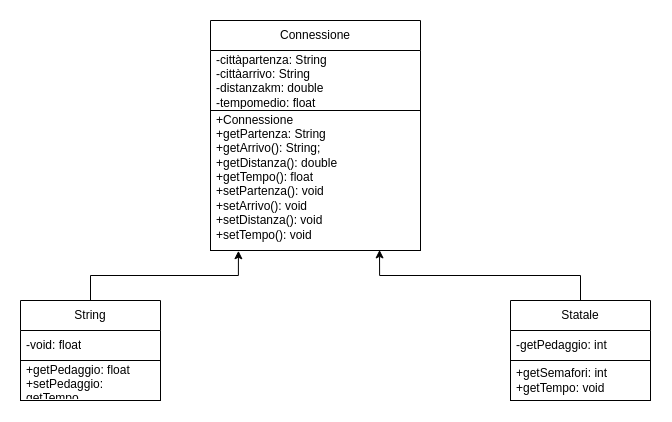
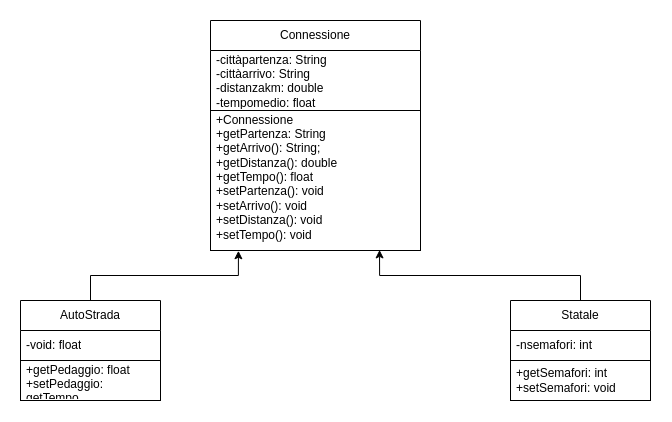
(91, 316) -> (91, 316)
(567, 346) -> (561, 346)
(567, 381) -> (571, 381)
